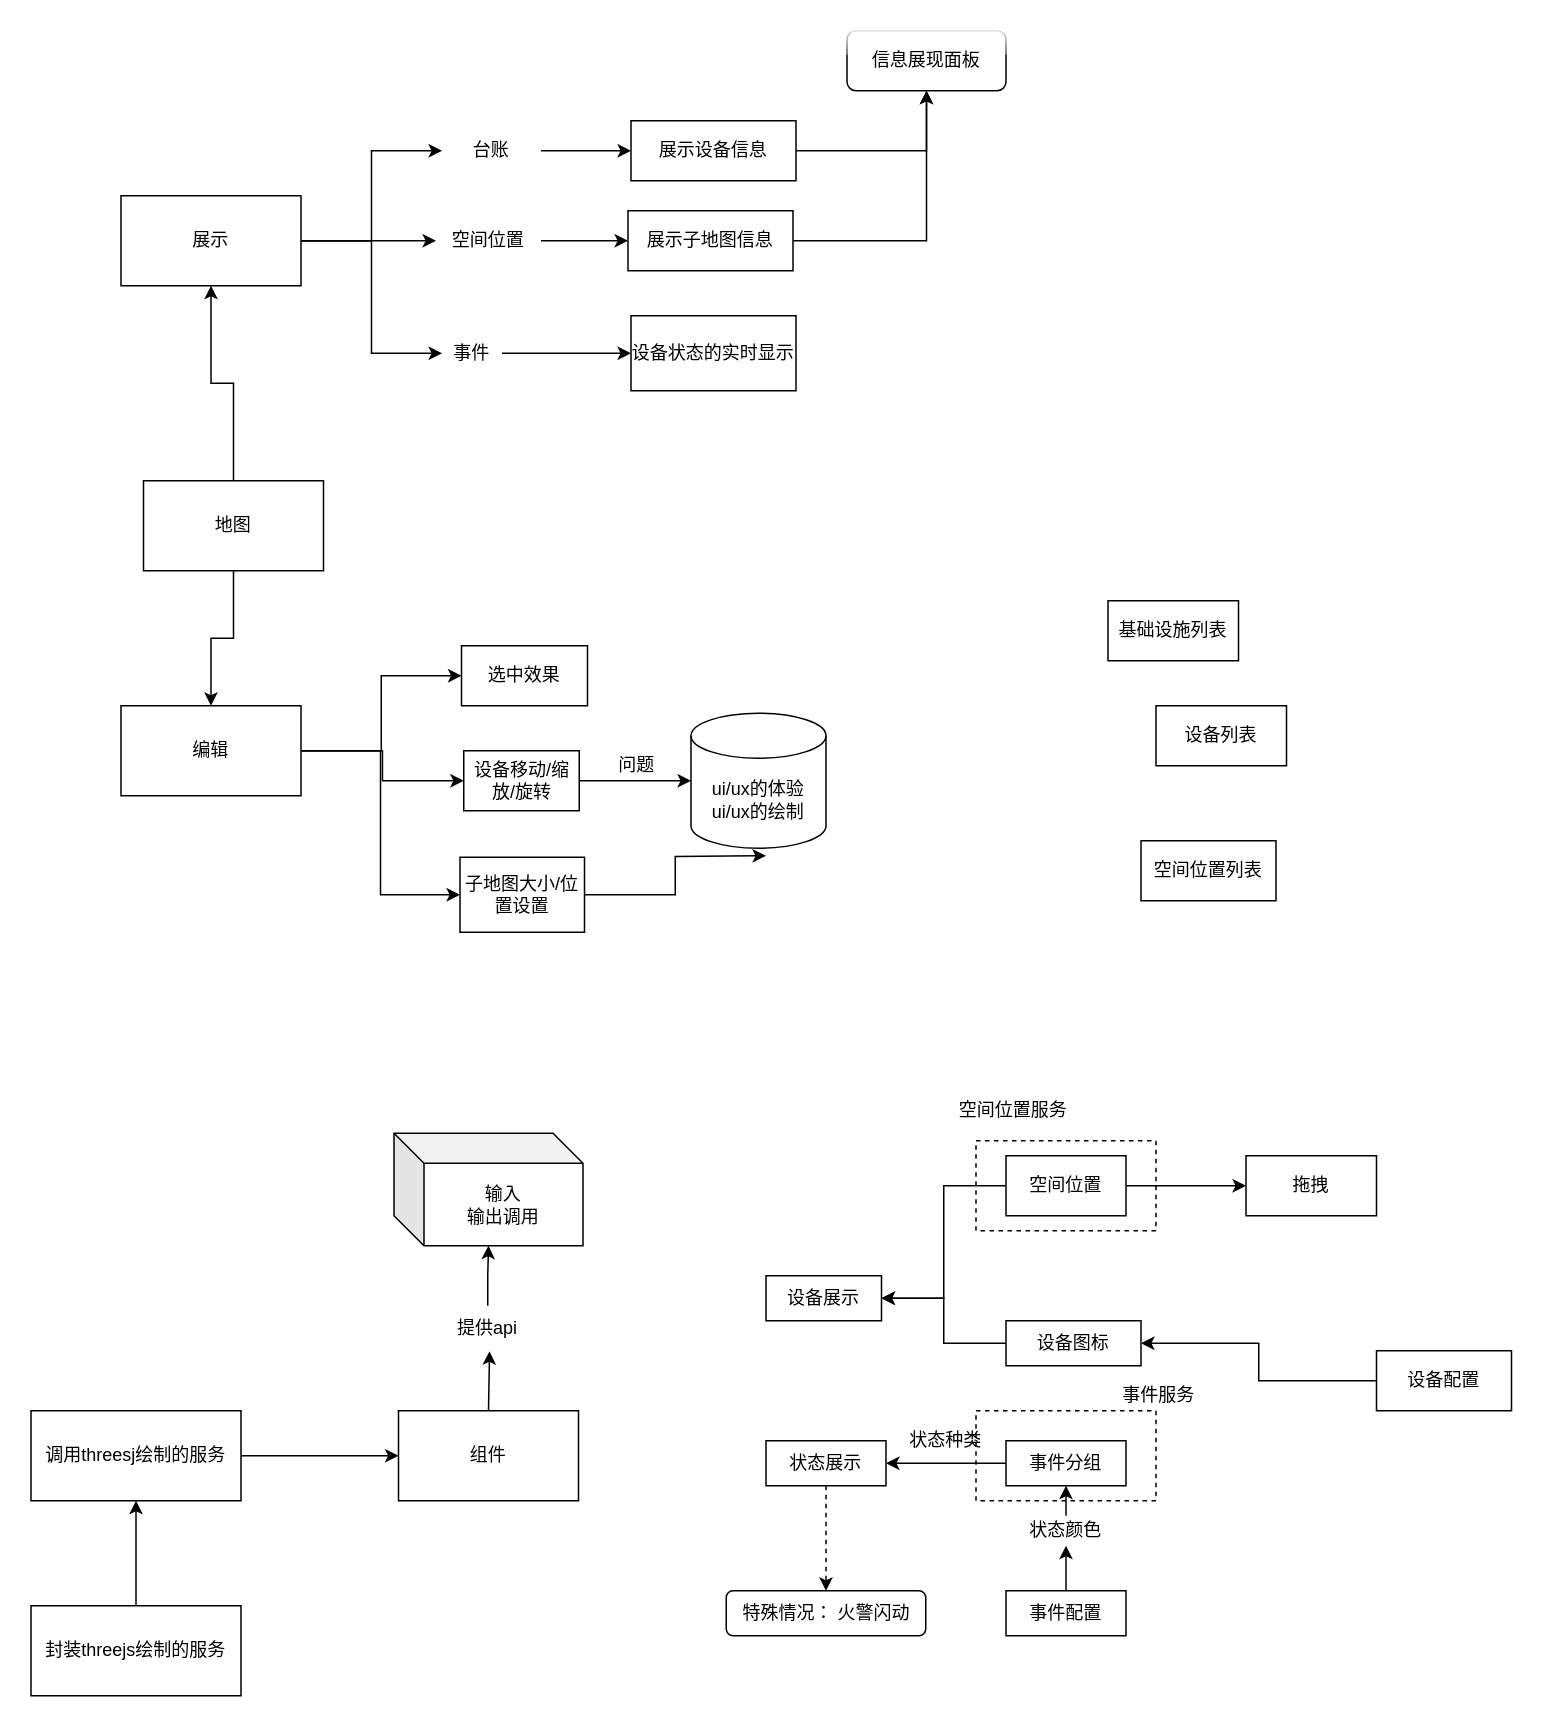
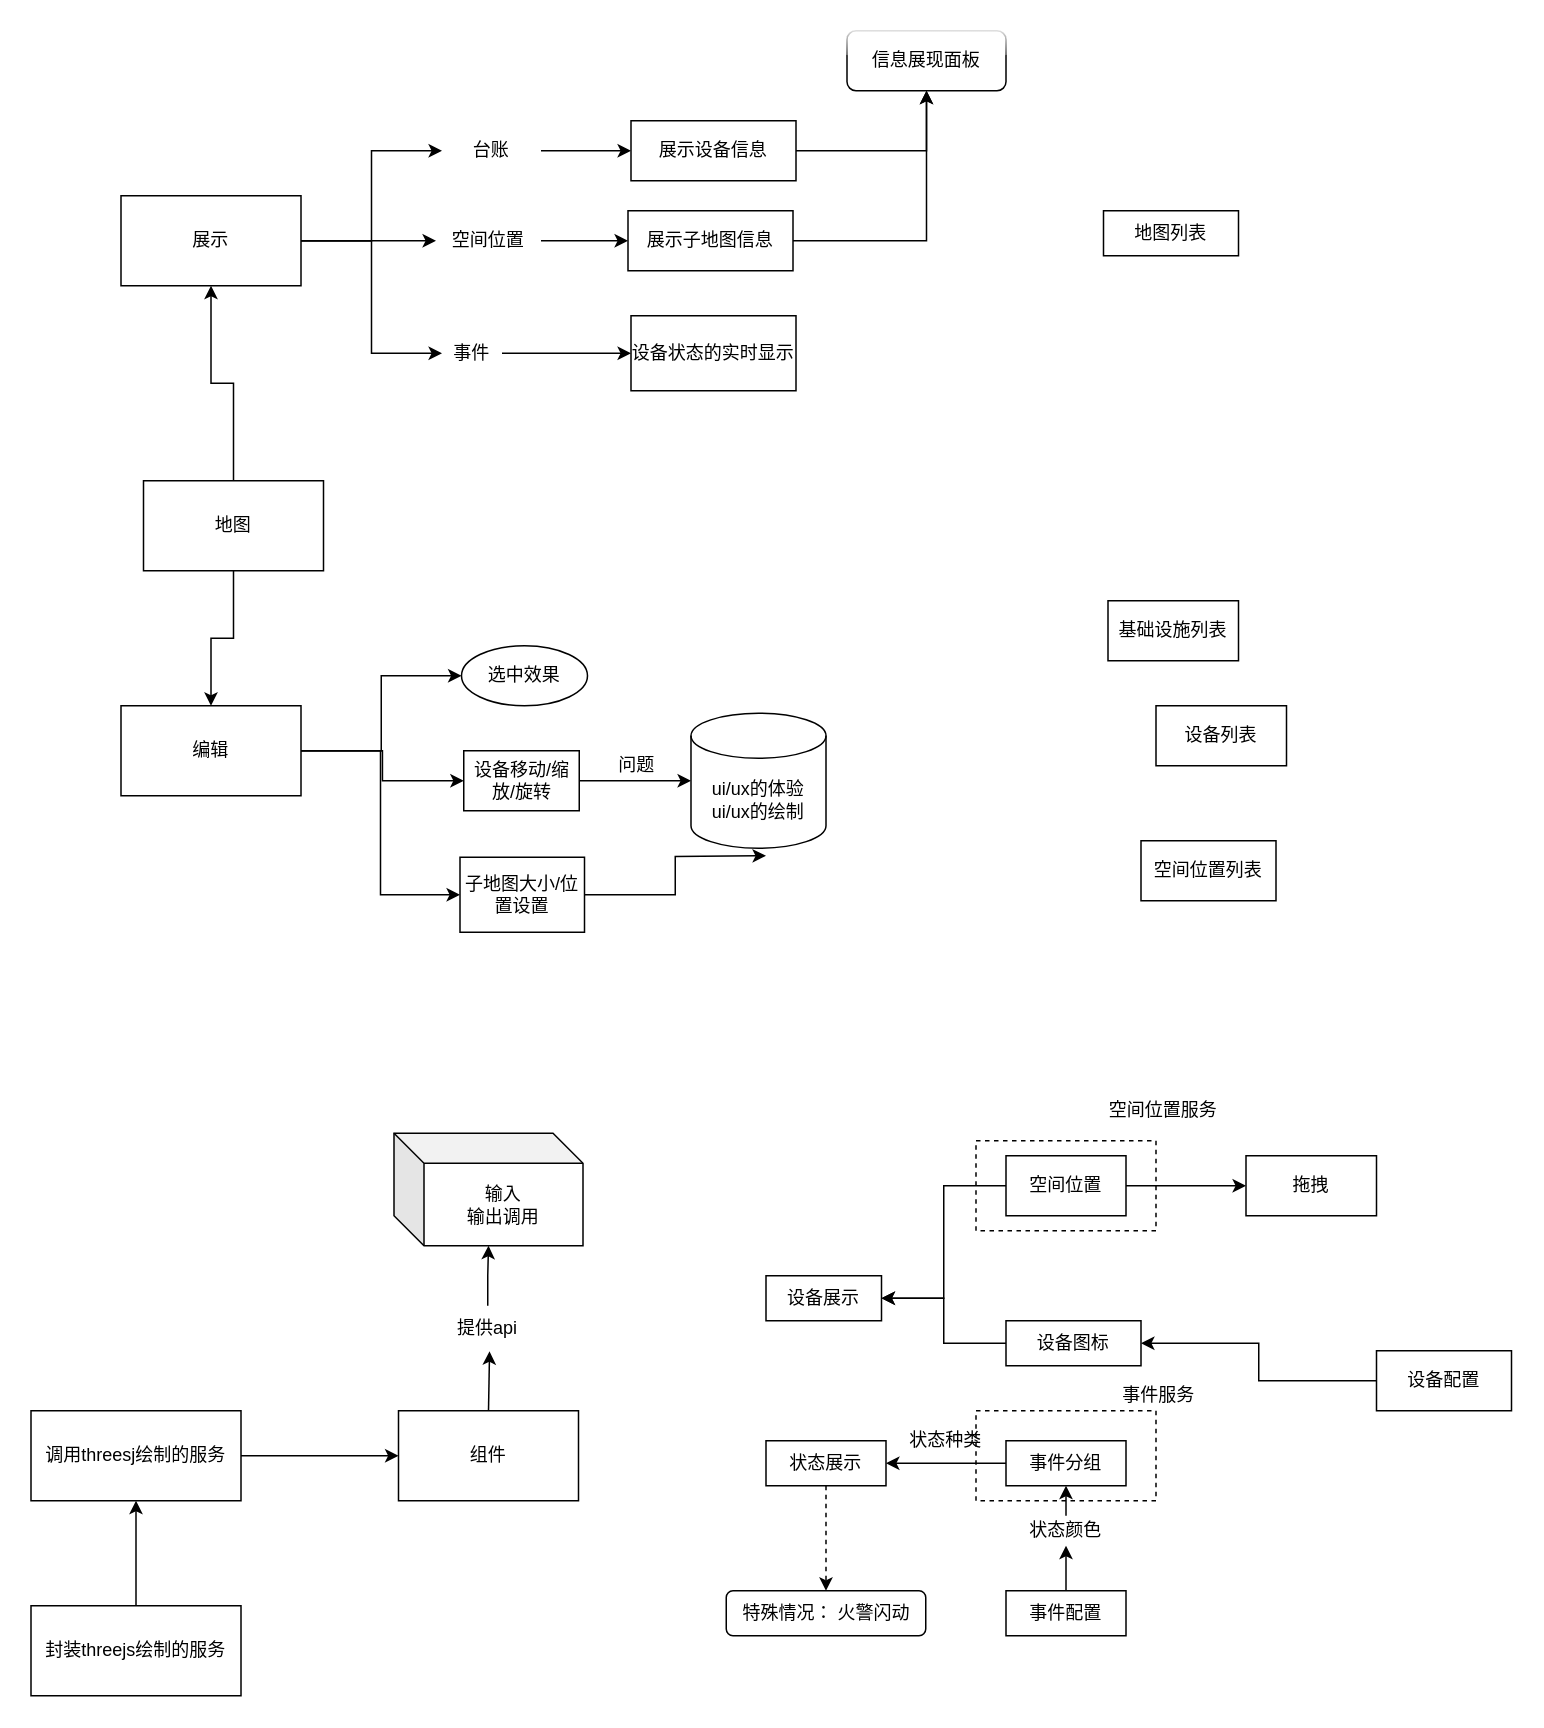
none -> (1171, 233)
(524, 676) -> (524, 676)
(1013, 1111) -> (1163, 1111)
